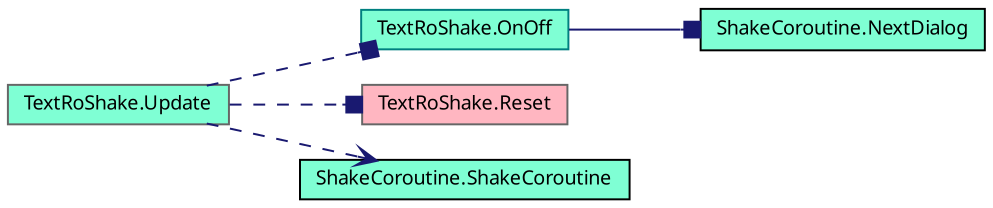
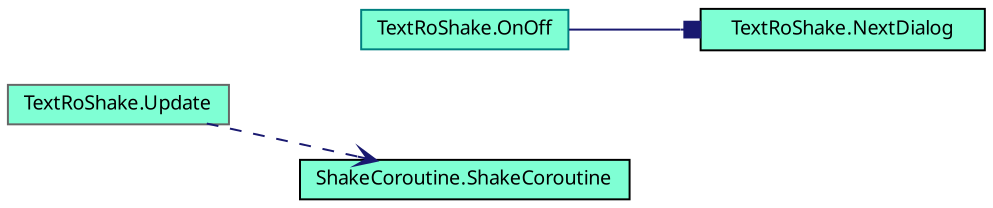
(843, 30) -> (843, 30)
(282, 69) -> none
(465, 105) -> none
